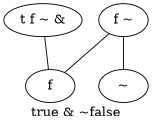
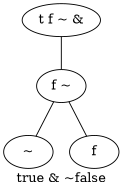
(47, 53) -> (61, 53)
